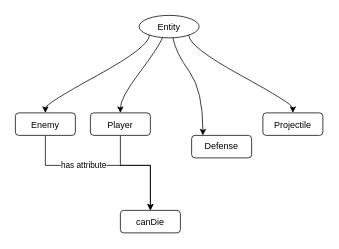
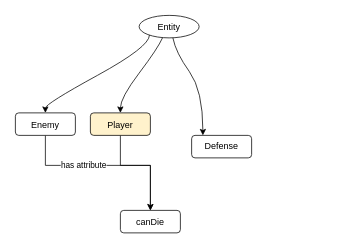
(237, 73) -> none
(120, 124) -> (120, 124)
(293, 124) -> none
